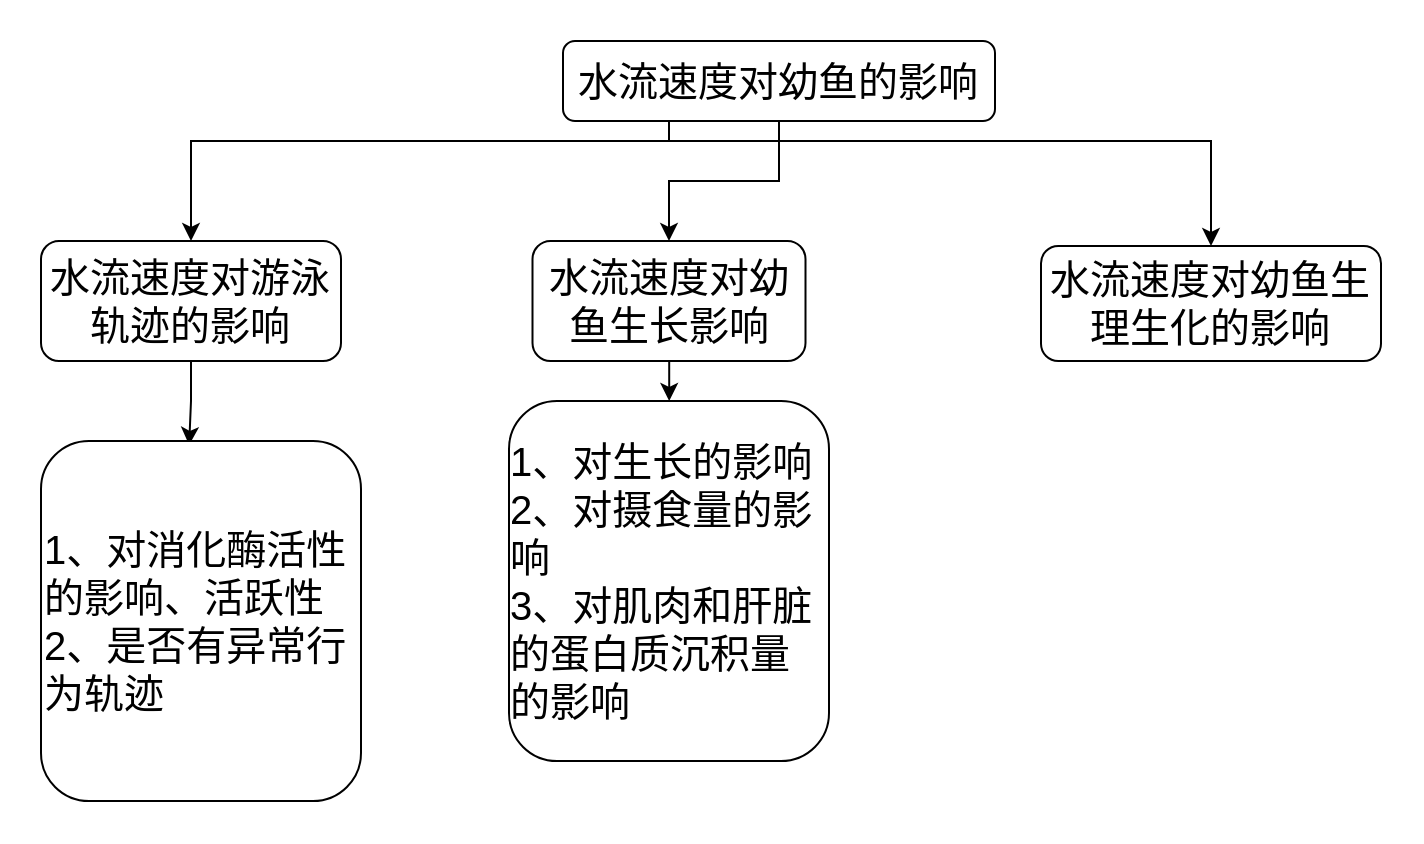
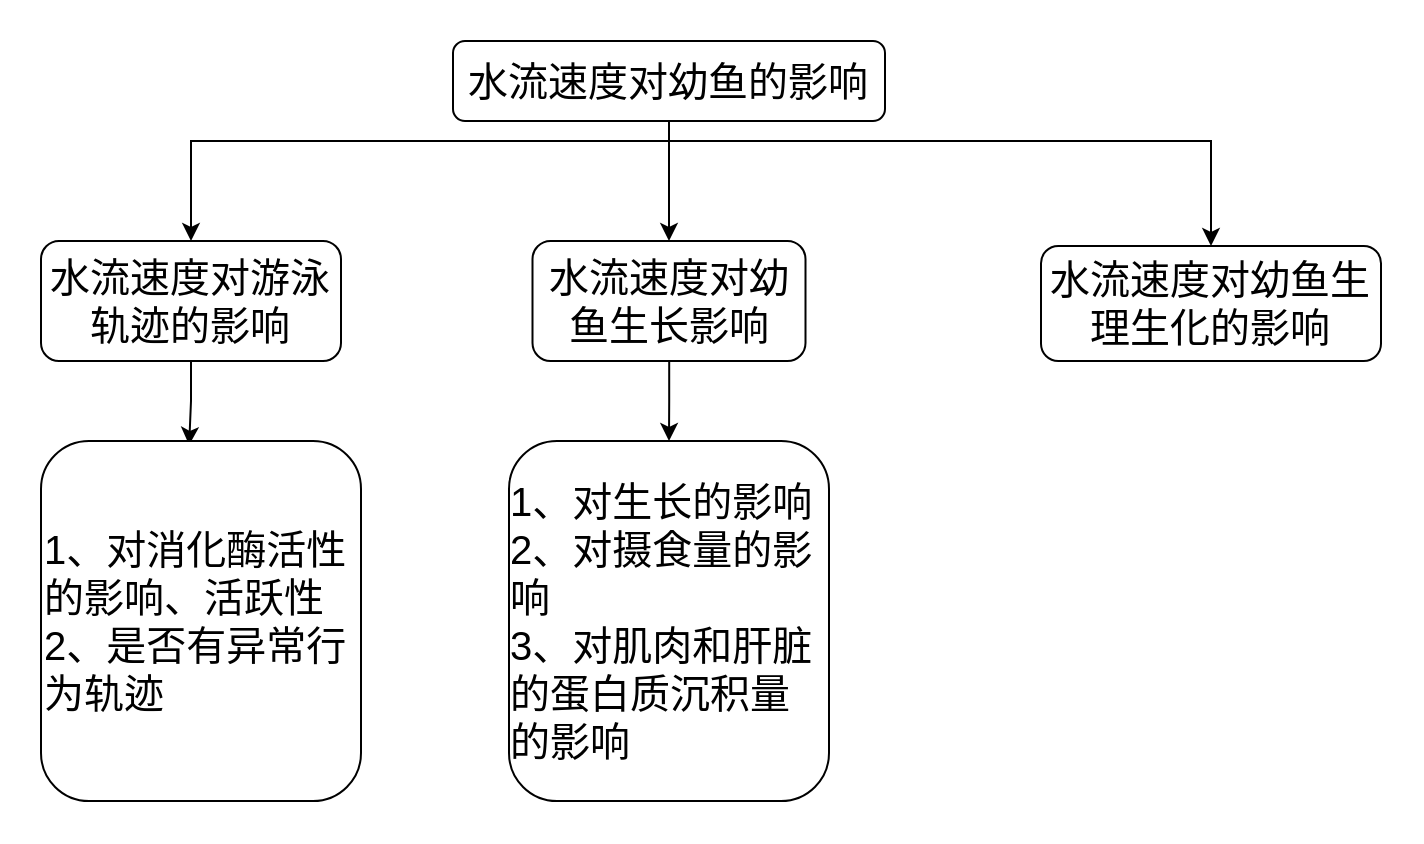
(779, 81) -> (669, 81)
(669, 581) -> (669, 621)
